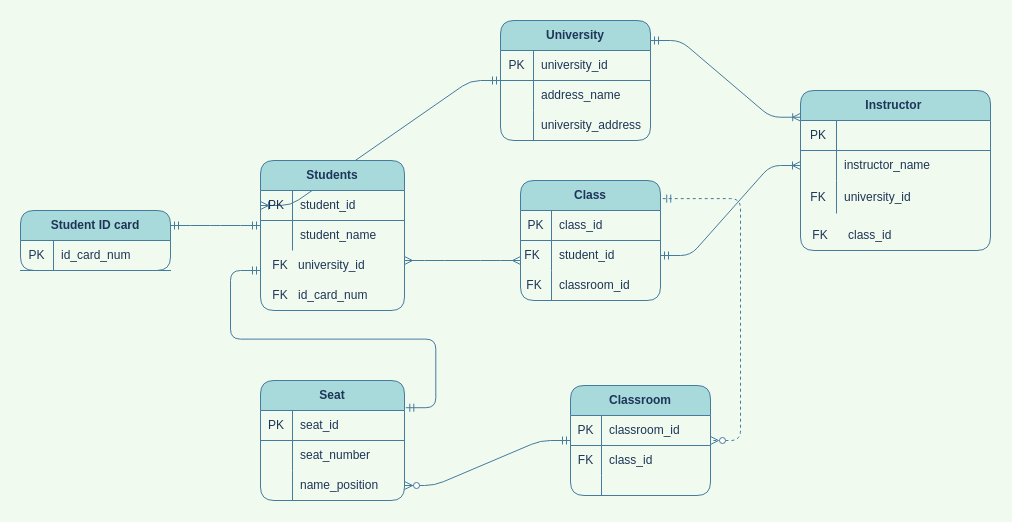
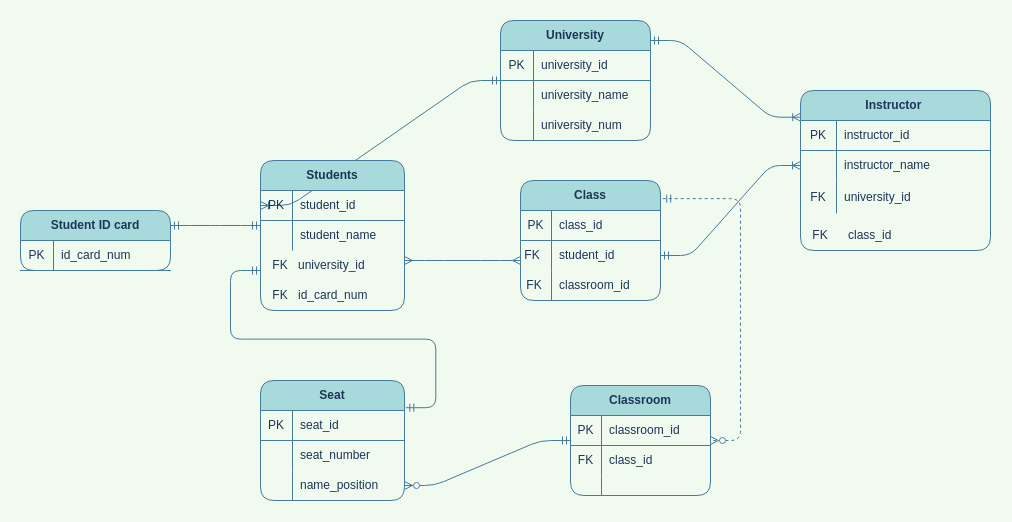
(582, 96) -> (589, 96)
(596, 126) -> (585, 126)
none -> (914, 136)
